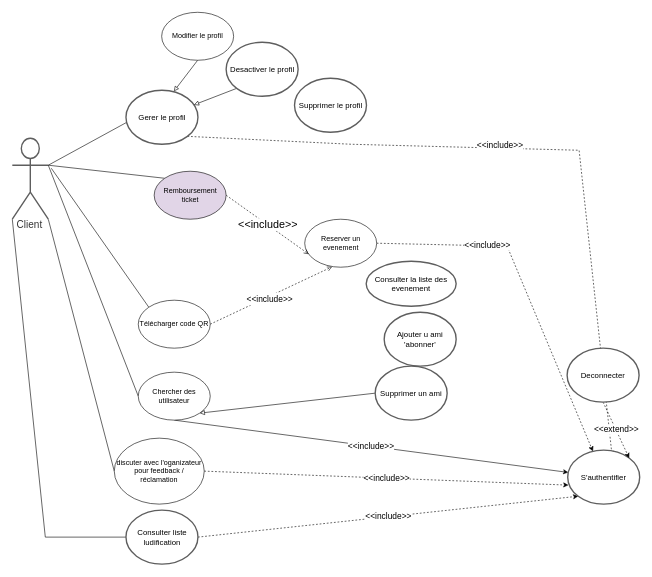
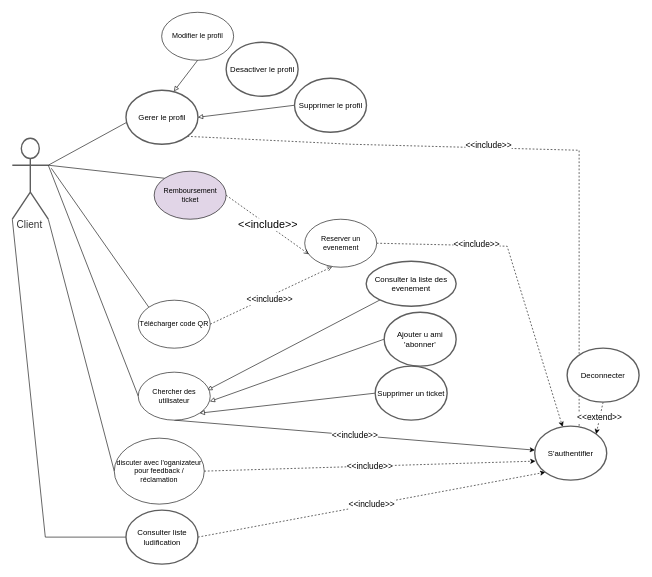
(218, 96) -> none
none -> (249, 111)
none -> (296, 344)
none -> (299, 370)
(411, 393) -> (411, 393)
(604, 477) -> (571, 453)
